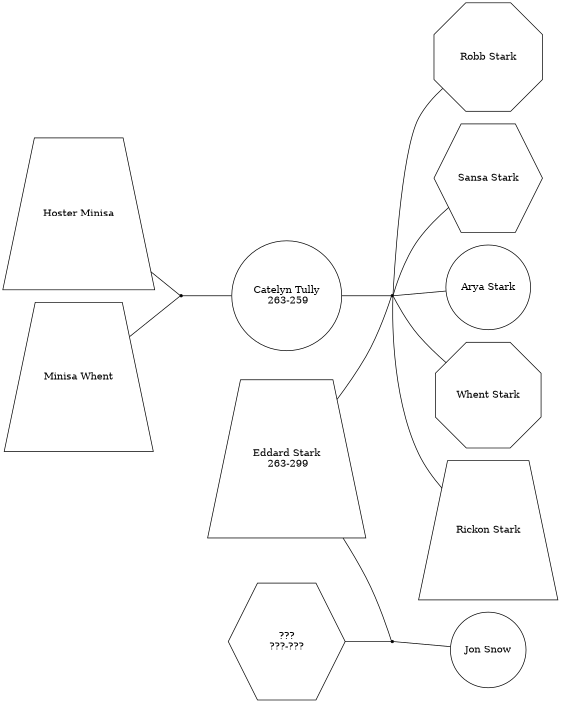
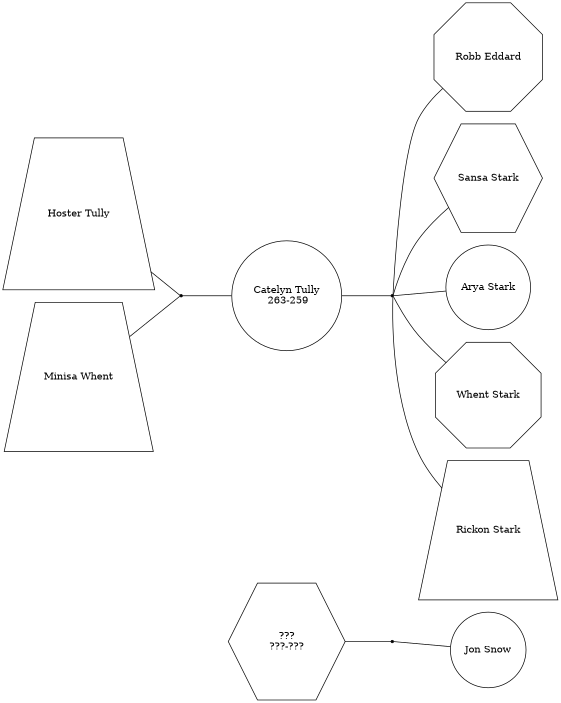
(488, 57) -> (488, 57)
(79, 214) -> (79, 214)
(287, 459) -> none
